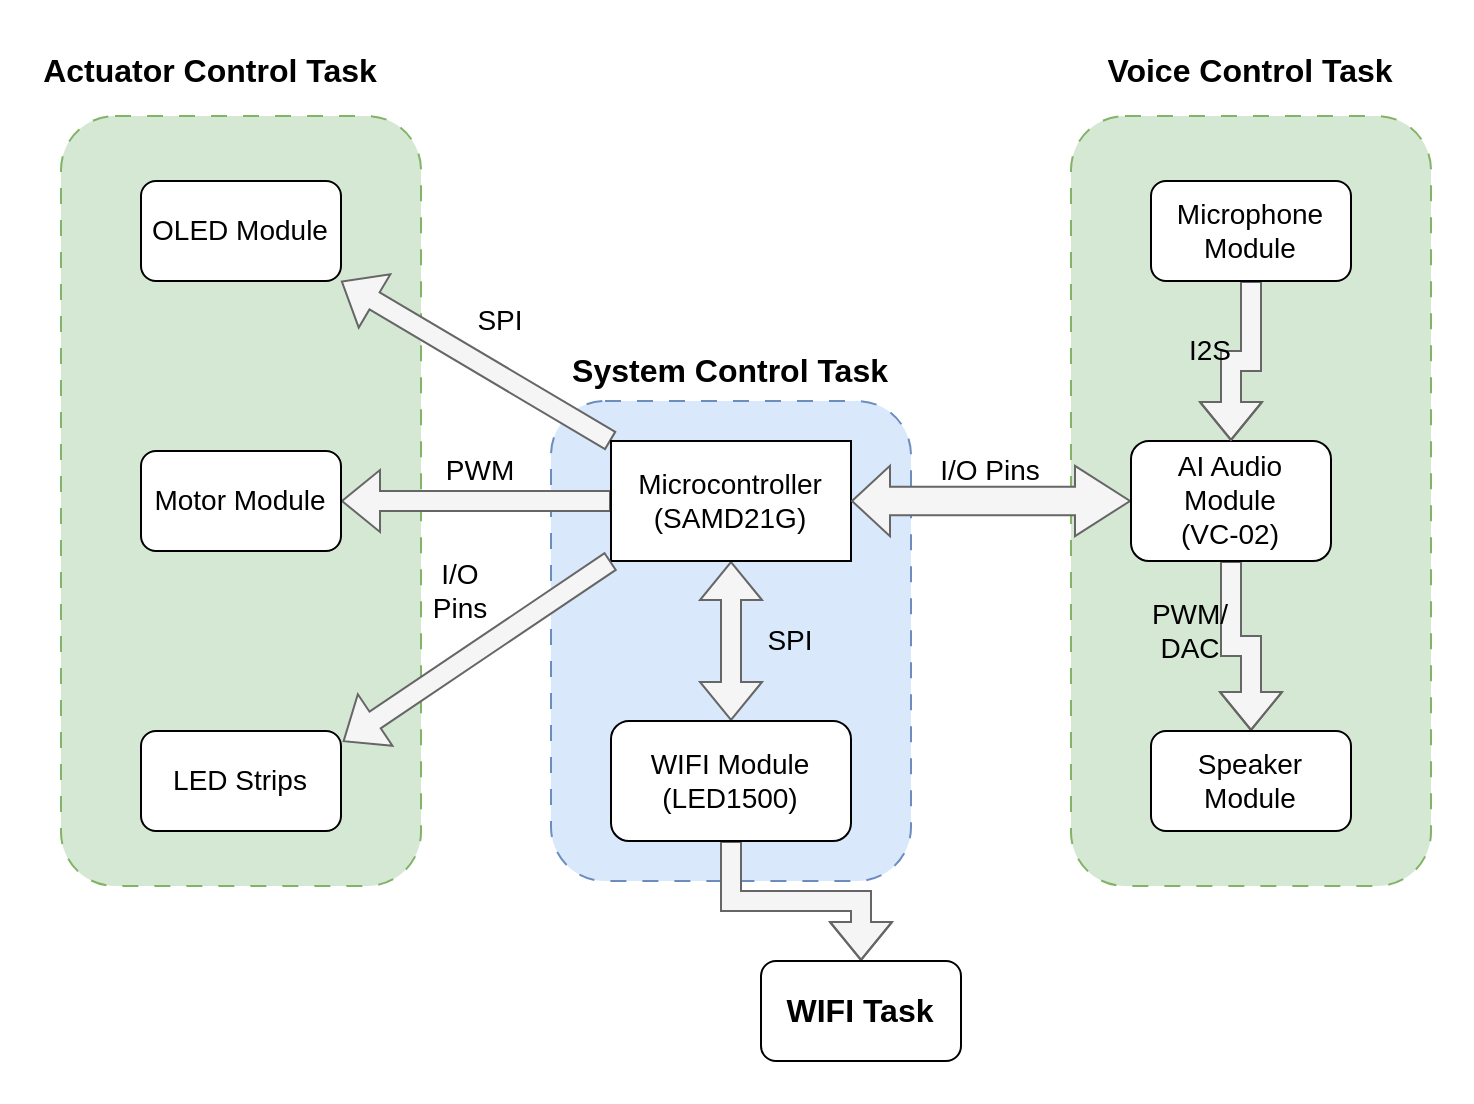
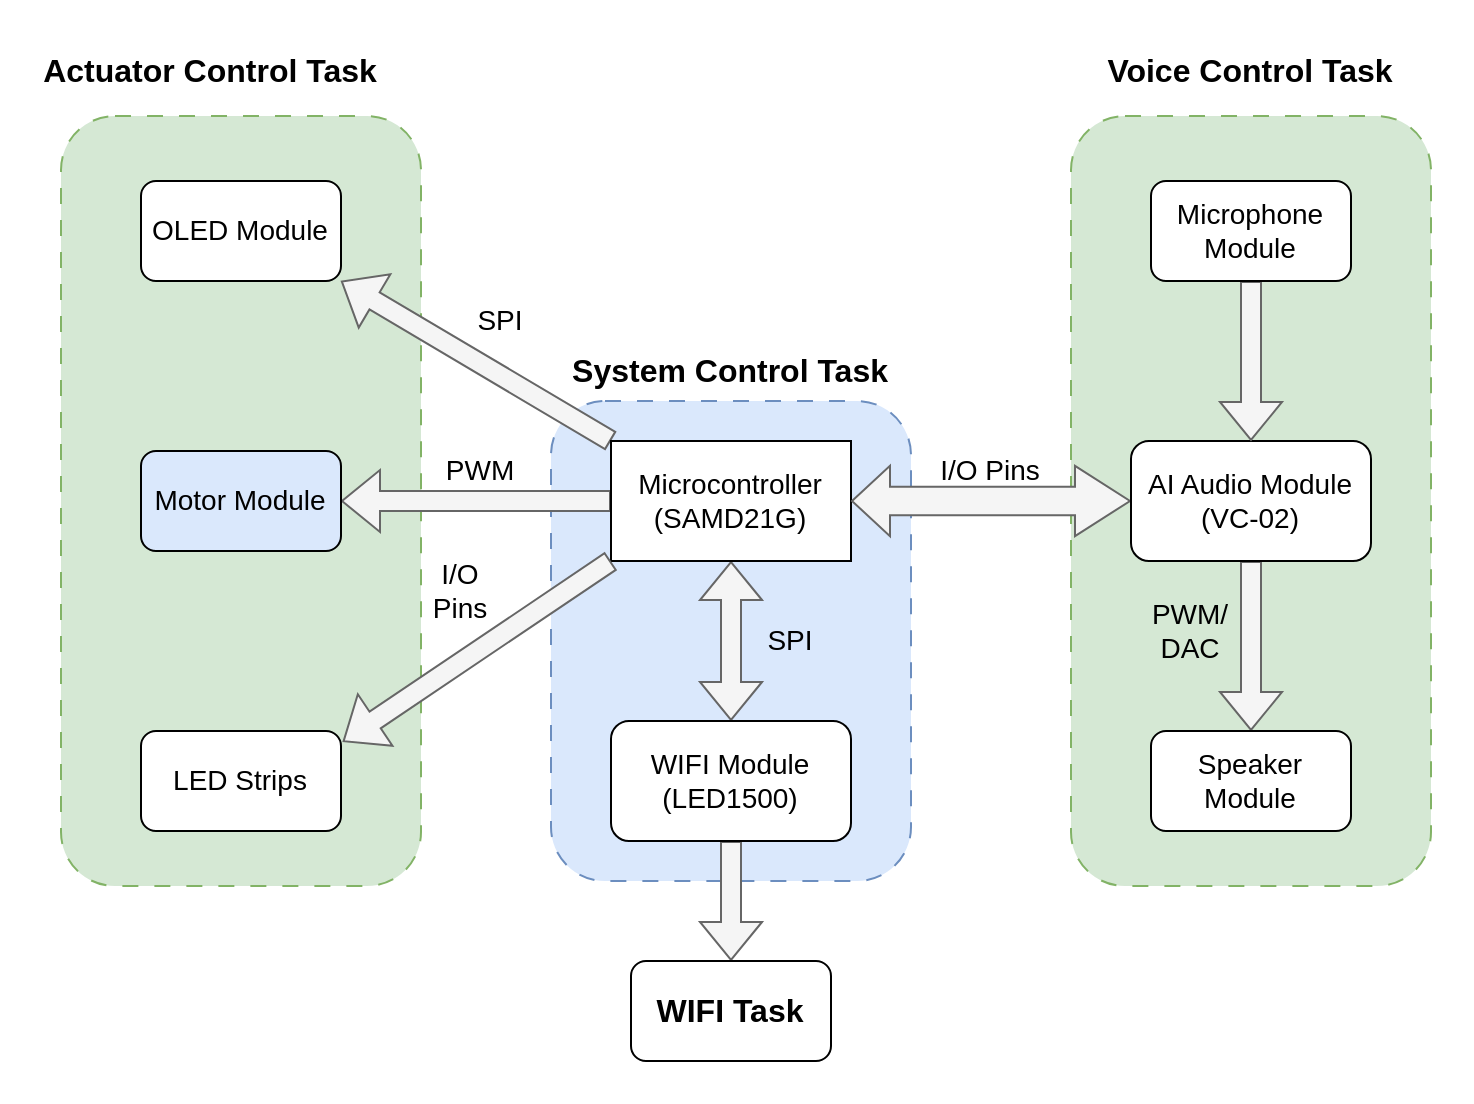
(1211, 351) -> none
(241, 501) -> (241, 501)
(1231, 501) -> (1251, 501)
(861, 1011) -> (731, 1011)
